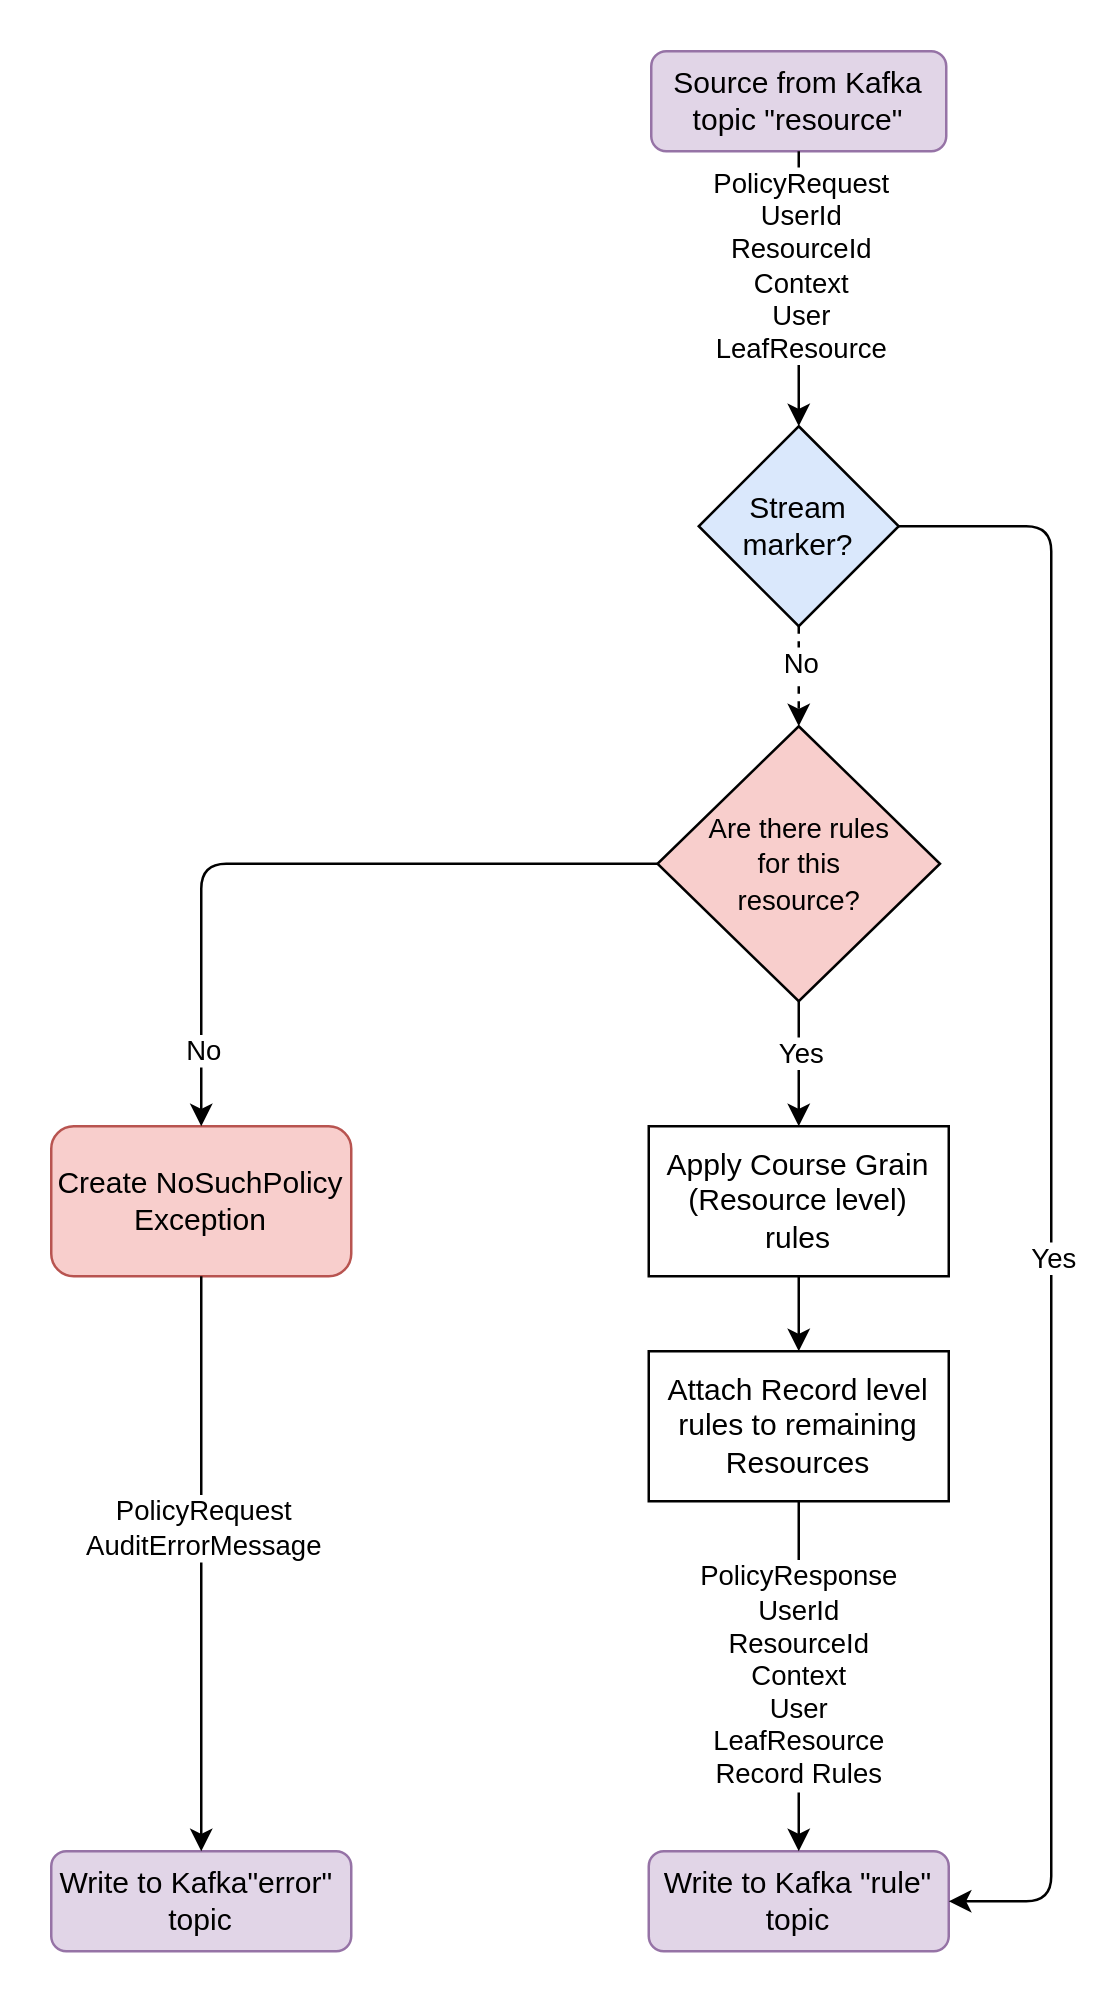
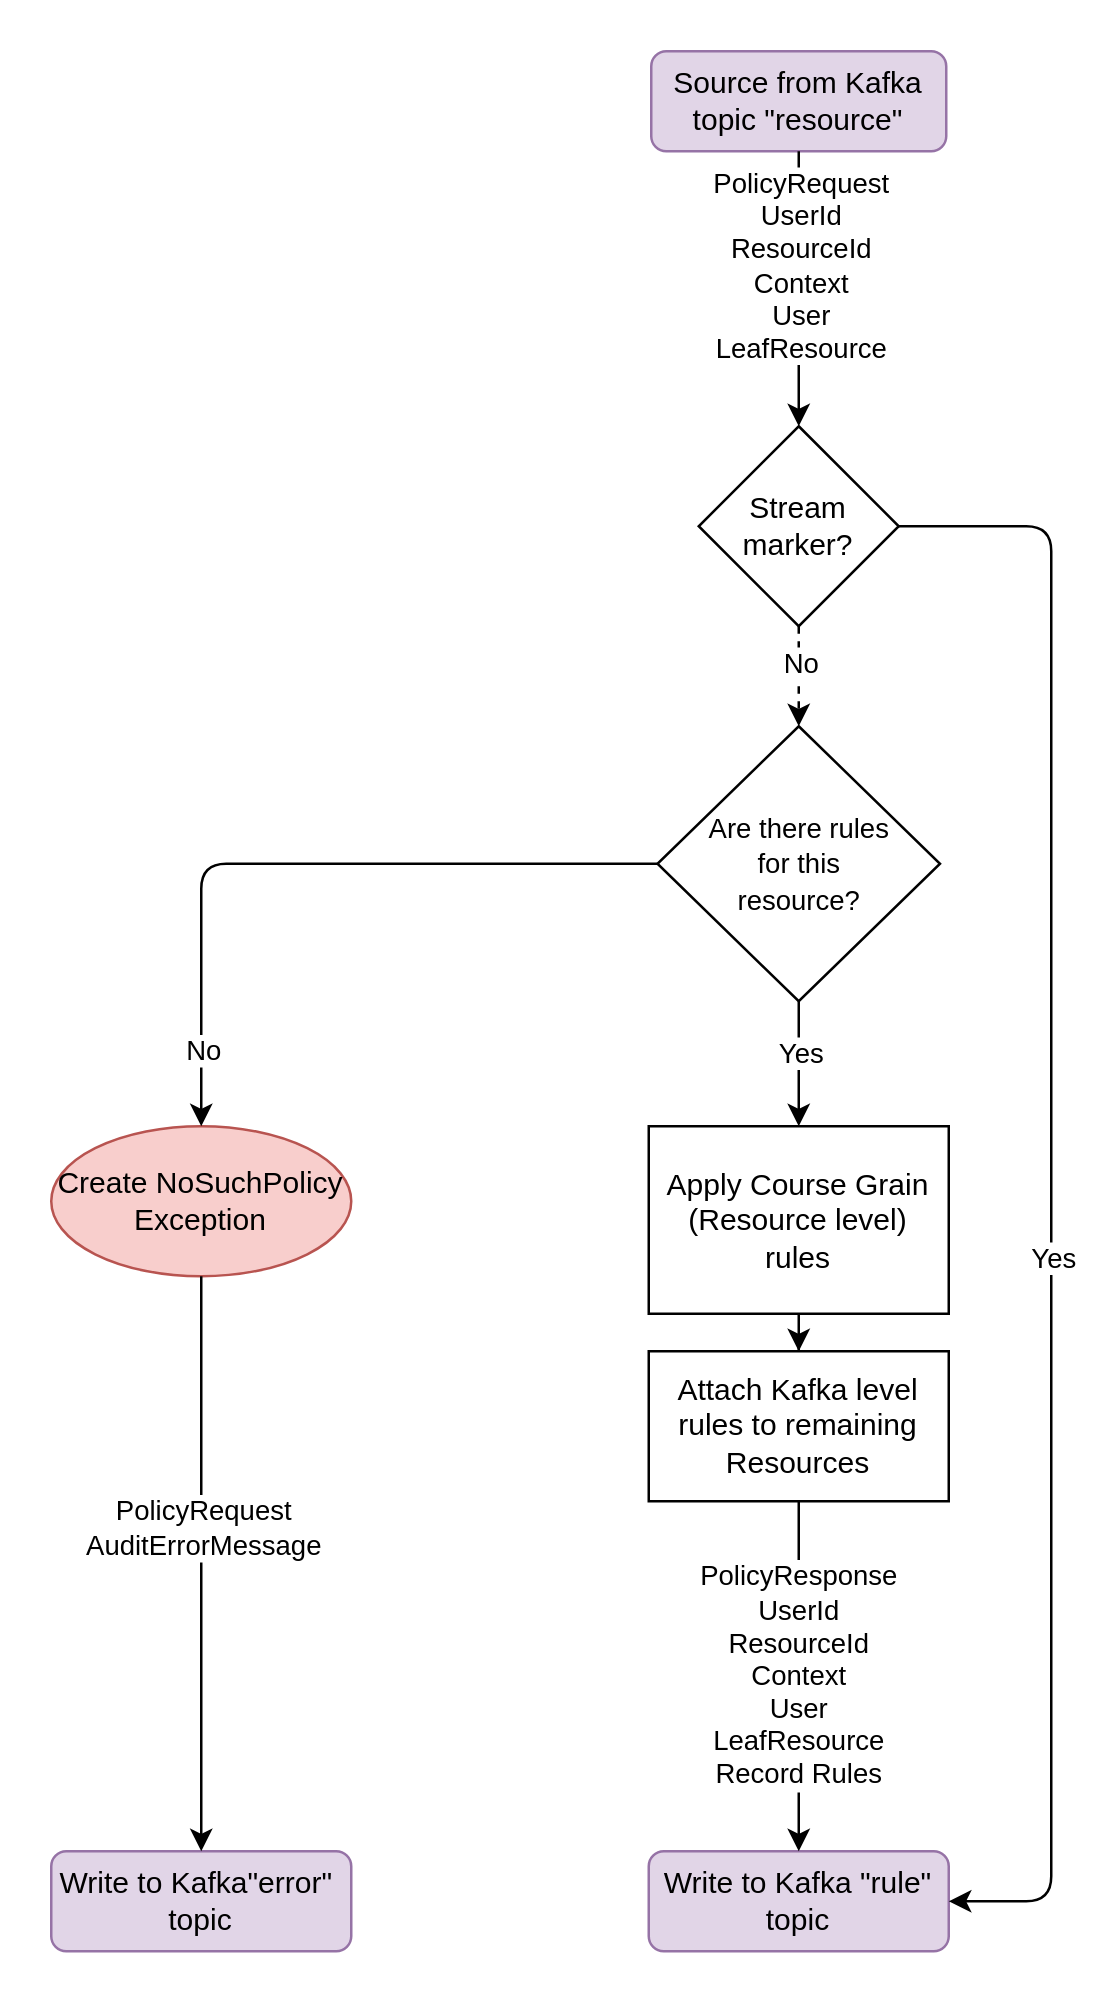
(799, 526) -> (799, 526)
(799, 864) -> (799, 864)
(201, 1201) -> (201, 1201)
(799, 1201) -> (799, 1220)
(799, 1426) -> (799, 1426)
